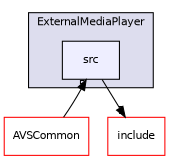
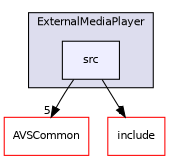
(73, 103) -> (64, 94)
